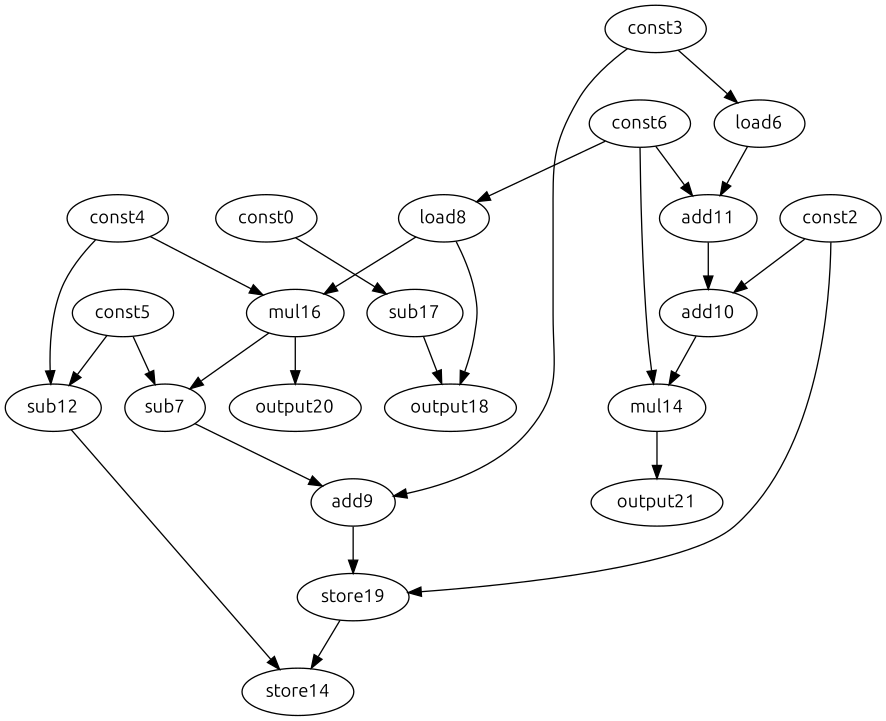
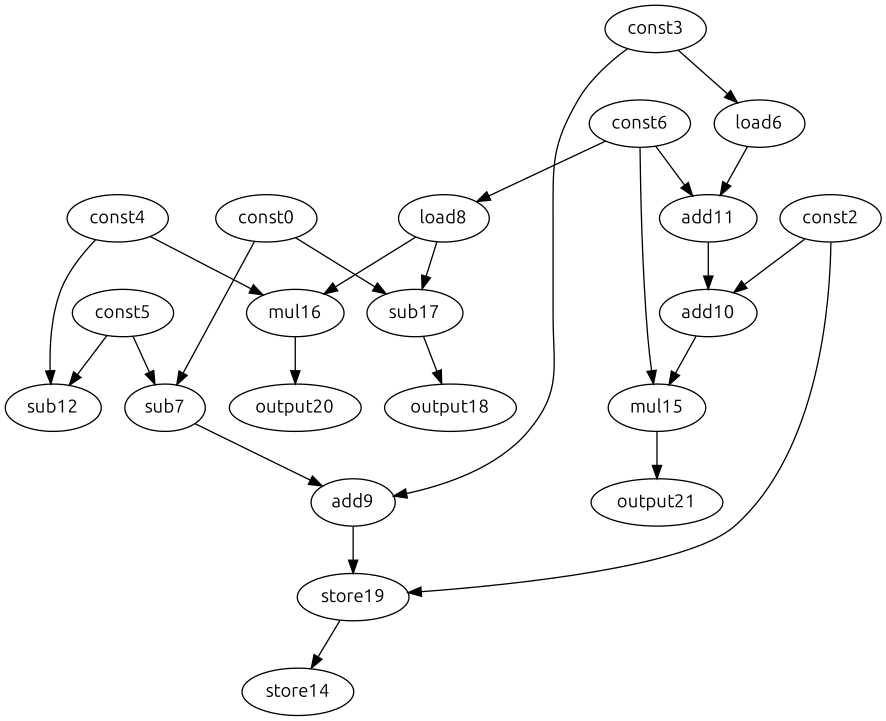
(477, 306) -> (432, 259)
(235, 357) -> (219, 307)
(657, 408) -> (657, 408)
(171, 545) -> none
